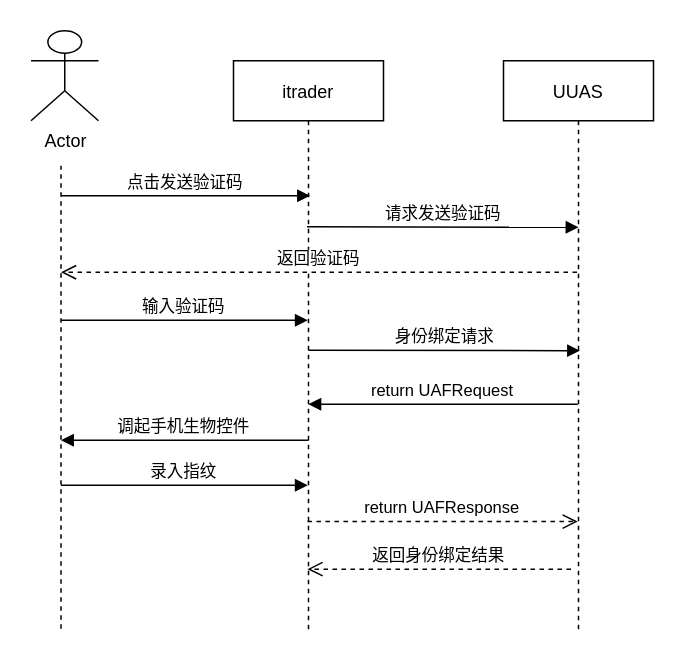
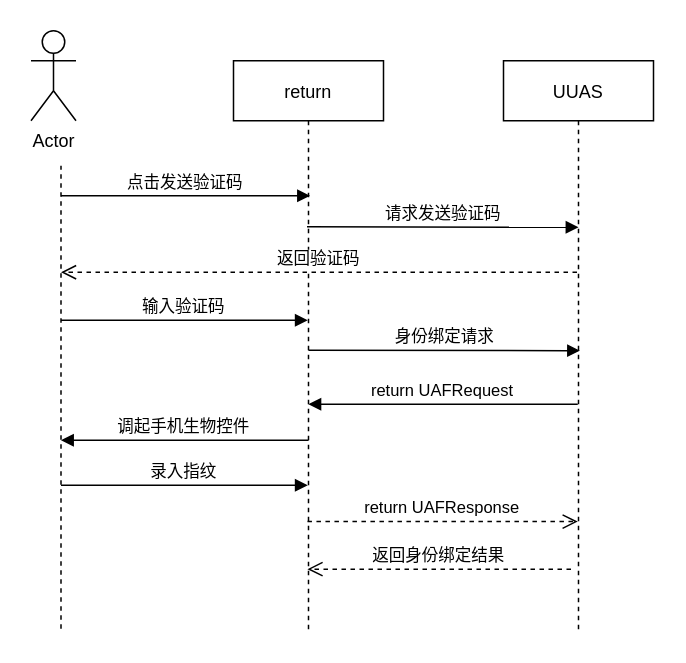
(65, 76) -> (53, 76)
(308, 92) -> (308, 92)
